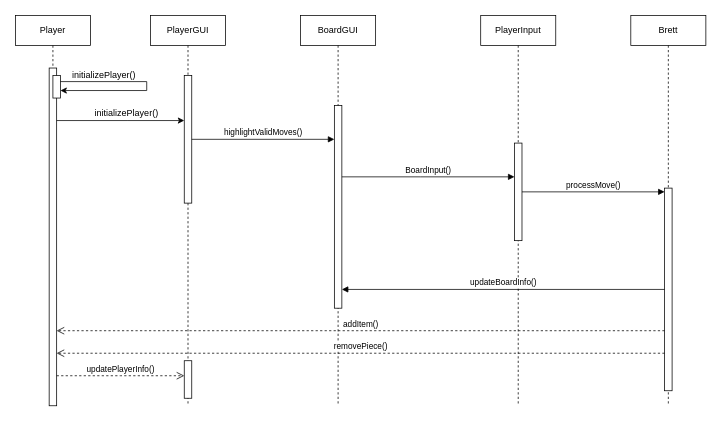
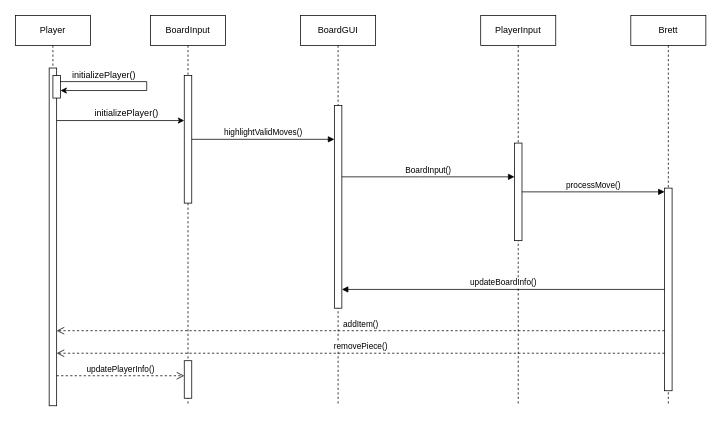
(188, 30) -> (188, 30)
